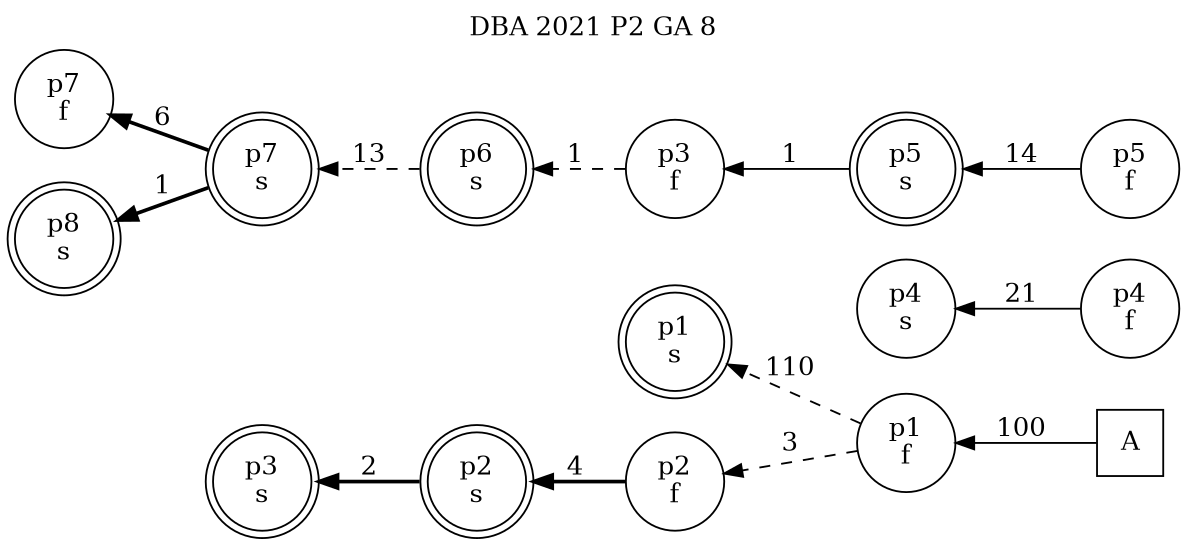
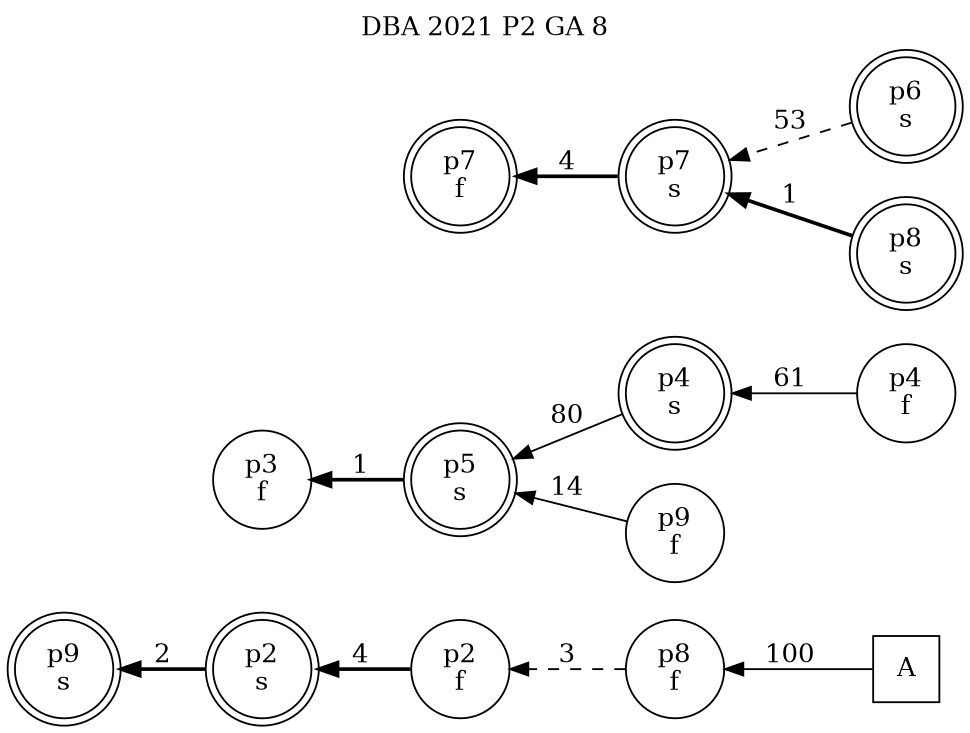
(64, 99) -> (460, 176)
(163, 118) -> (568, 163)
(370, 155) -> (791, 122)
(589, 169) -> none
(796, 169) -> (367, 480)
(1130, 169) -> (675, 533)
(172, 201) -> (800, 218)
(1022, 295) -> (791, 379)
(906, 309) -> (675, 393)
(675, 342) -> none
none -> (577, 433)
(906, 443) -> (675, 669)
(262, 482) -> (64, 669)
